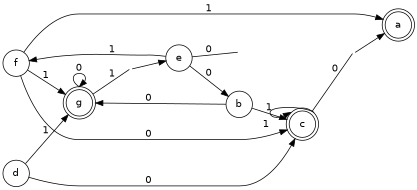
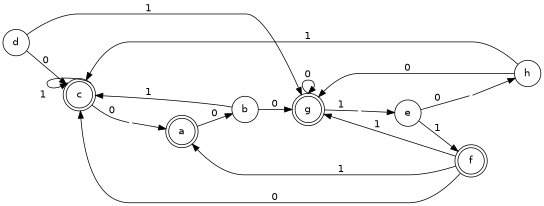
(16, 63) -> (471, 161)
none -> (528, 73)
(206, 79) -> (211, 121)
